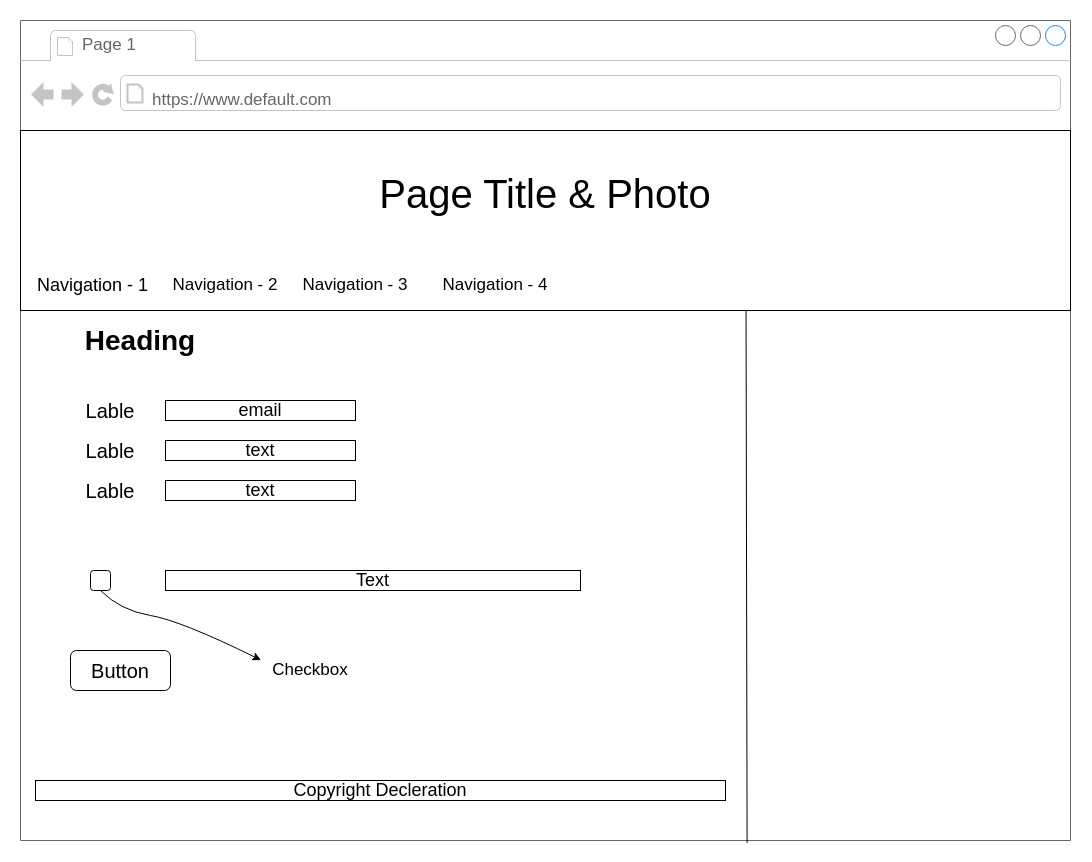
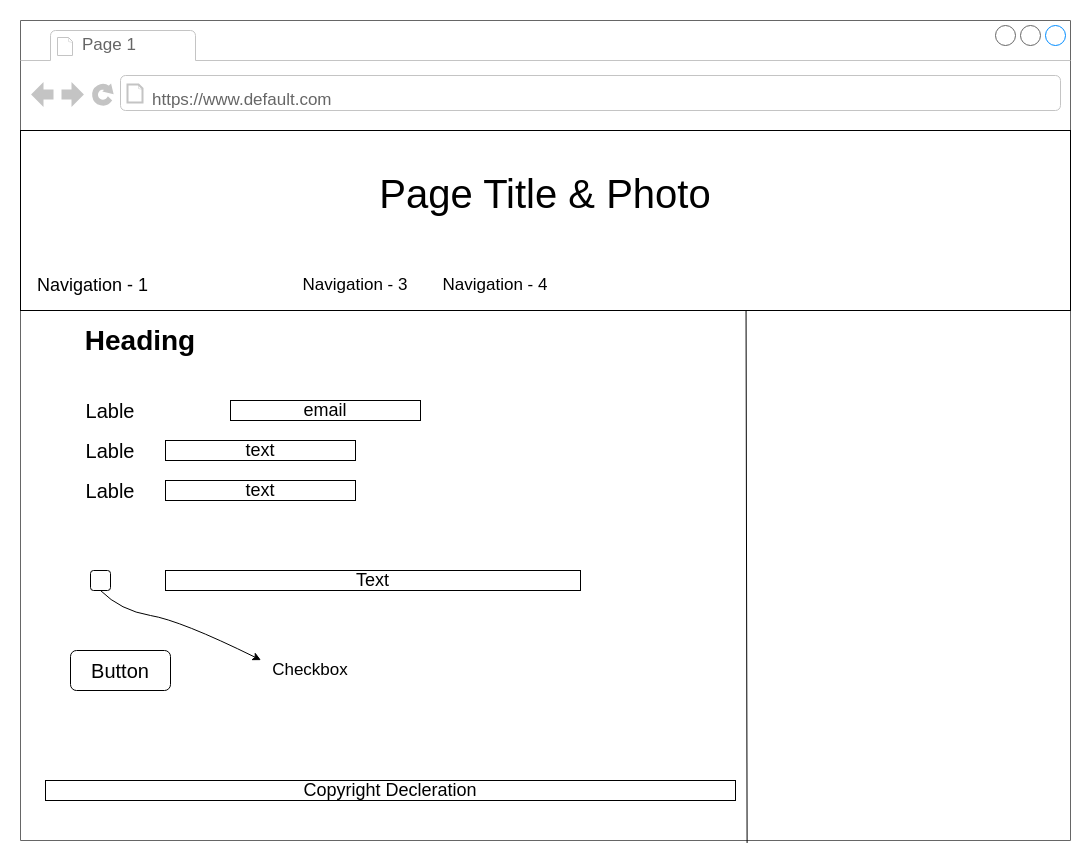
(226, 286) -> none
(261, 411) -> (326, 411)
(381, 791) -> (391, 791)
